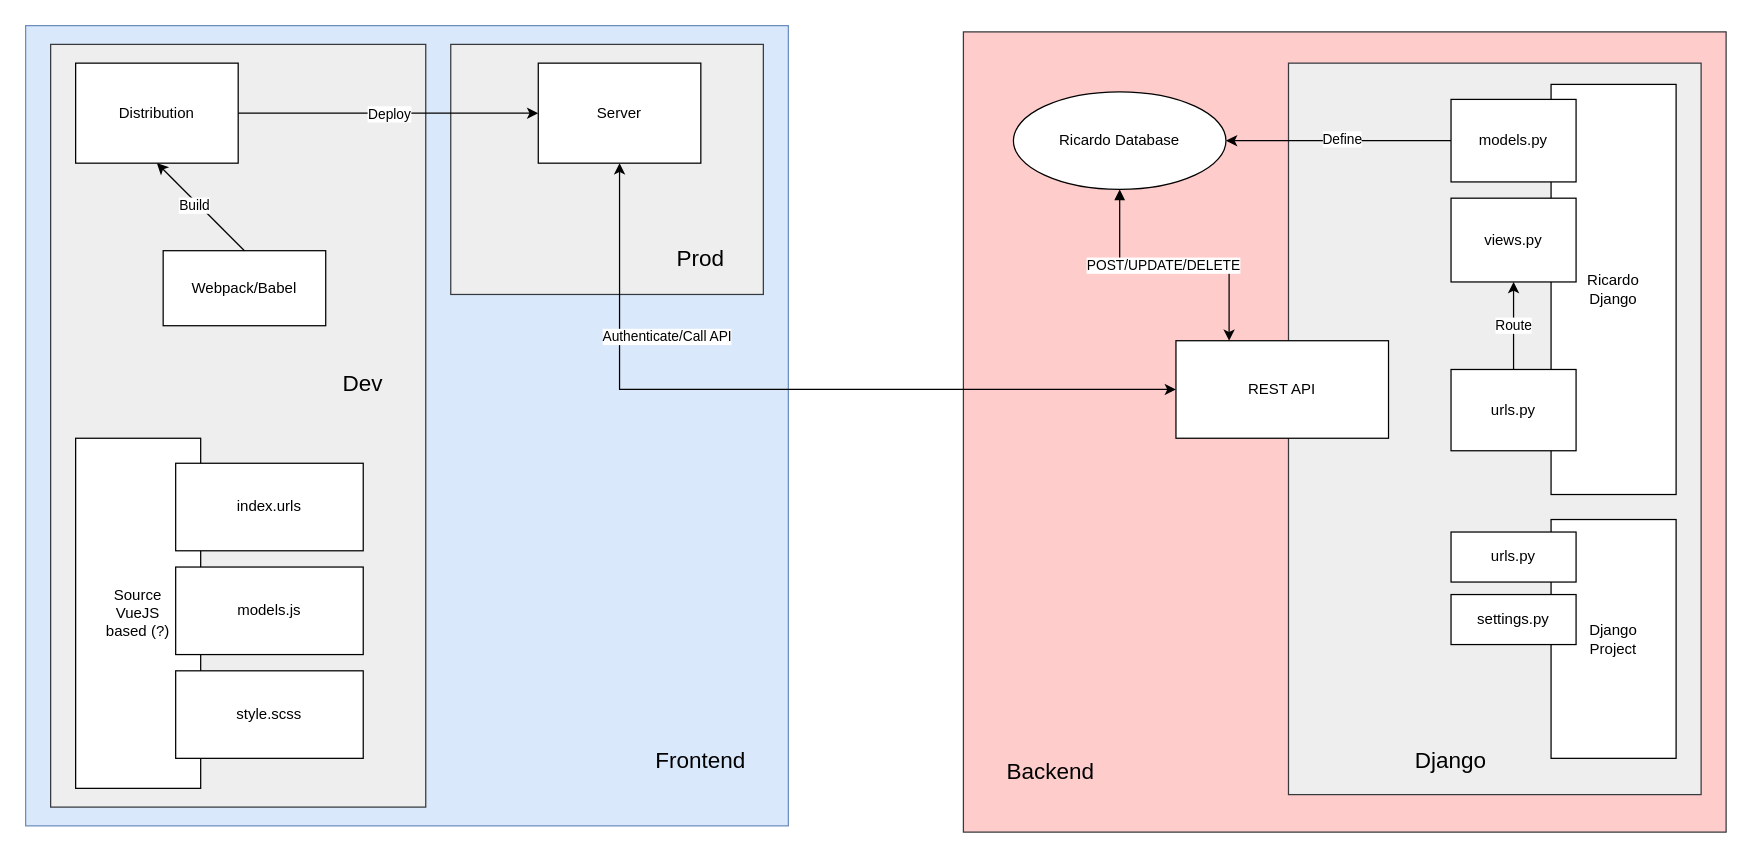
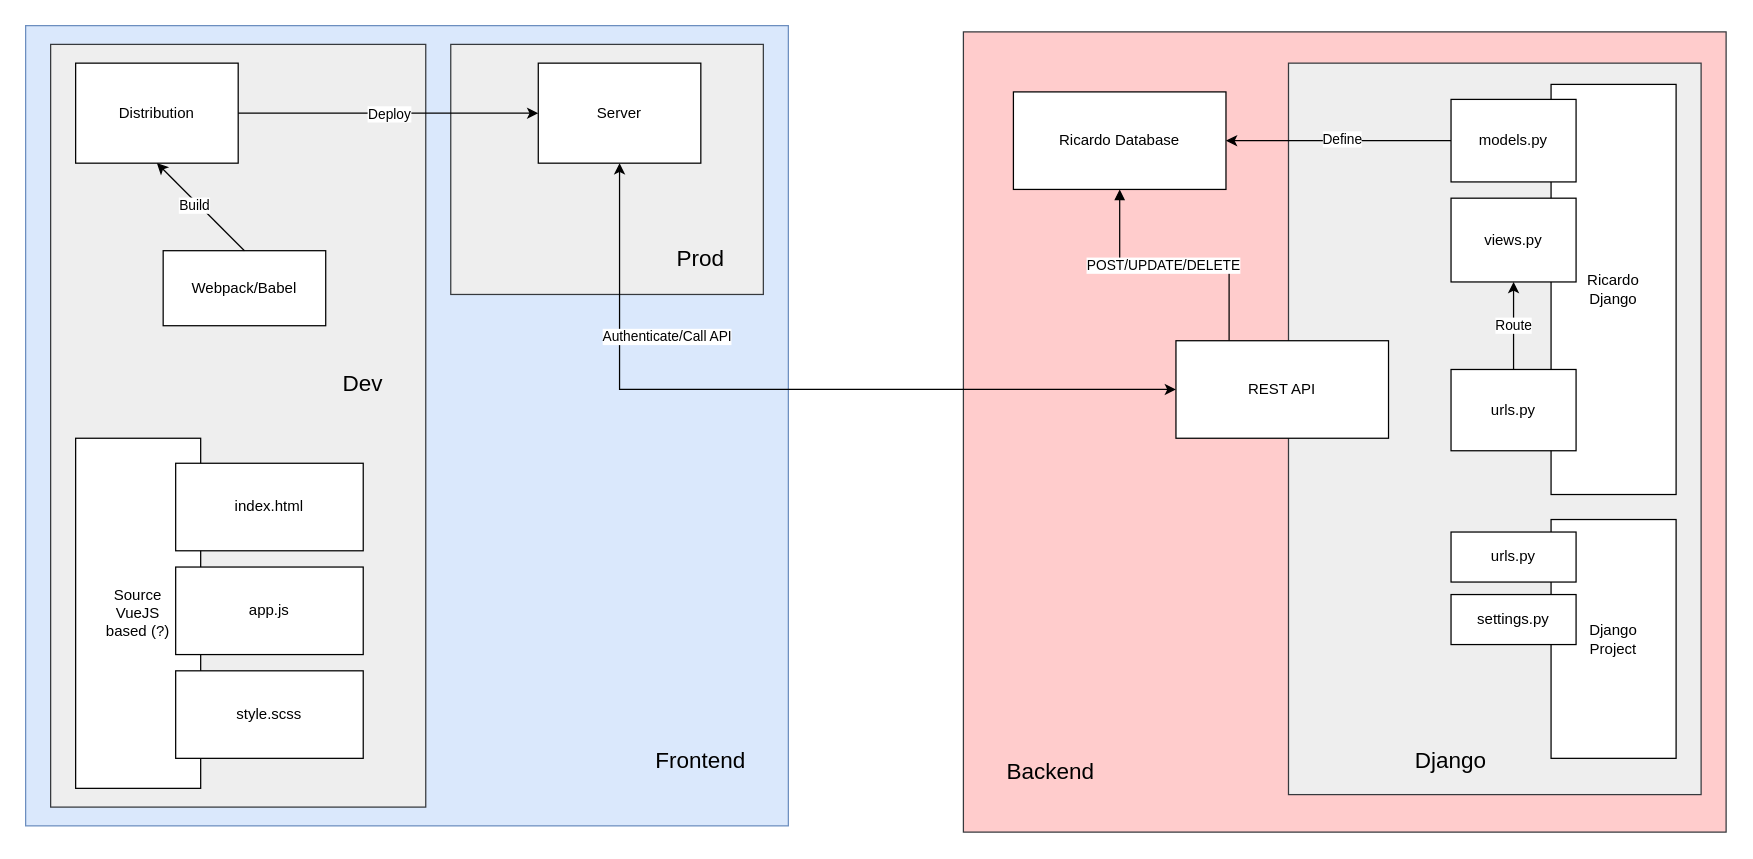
(1119, 141) -> (1119, 141)
(1229, 331) -> (1229, 334)
(269, 507) -> (269, 507)
(269, 611) -> (269, 611)
